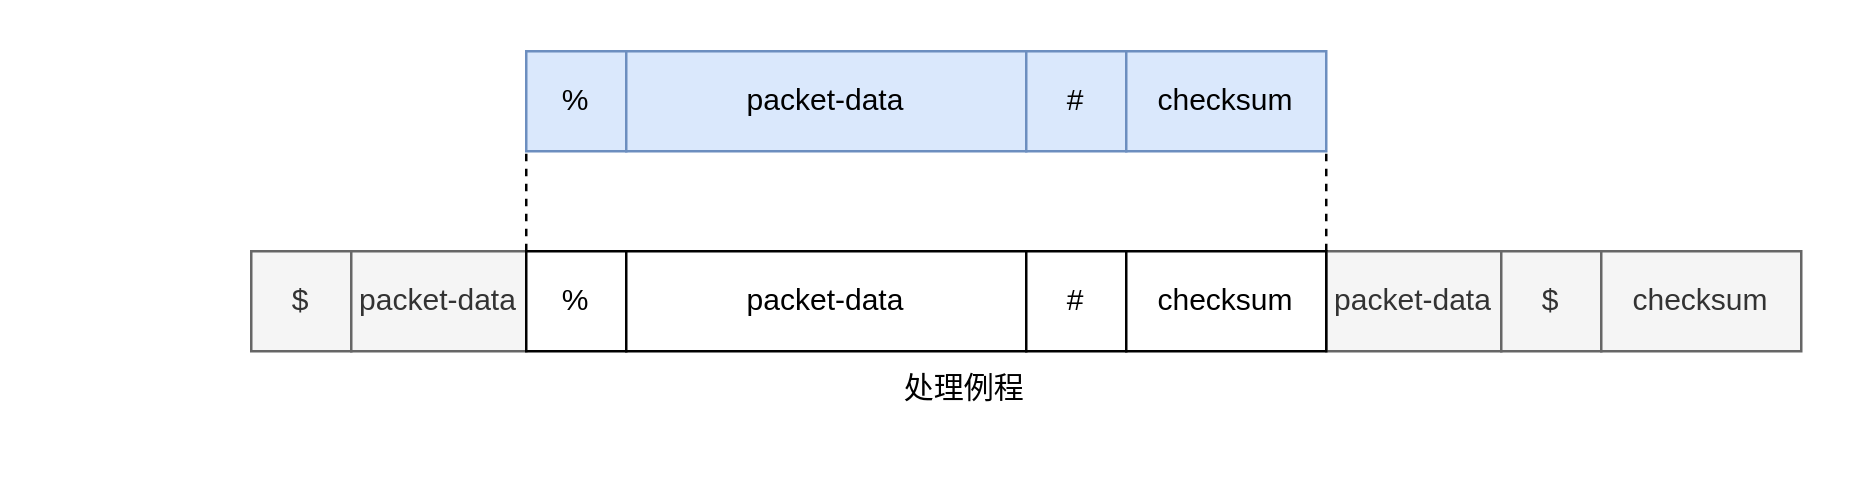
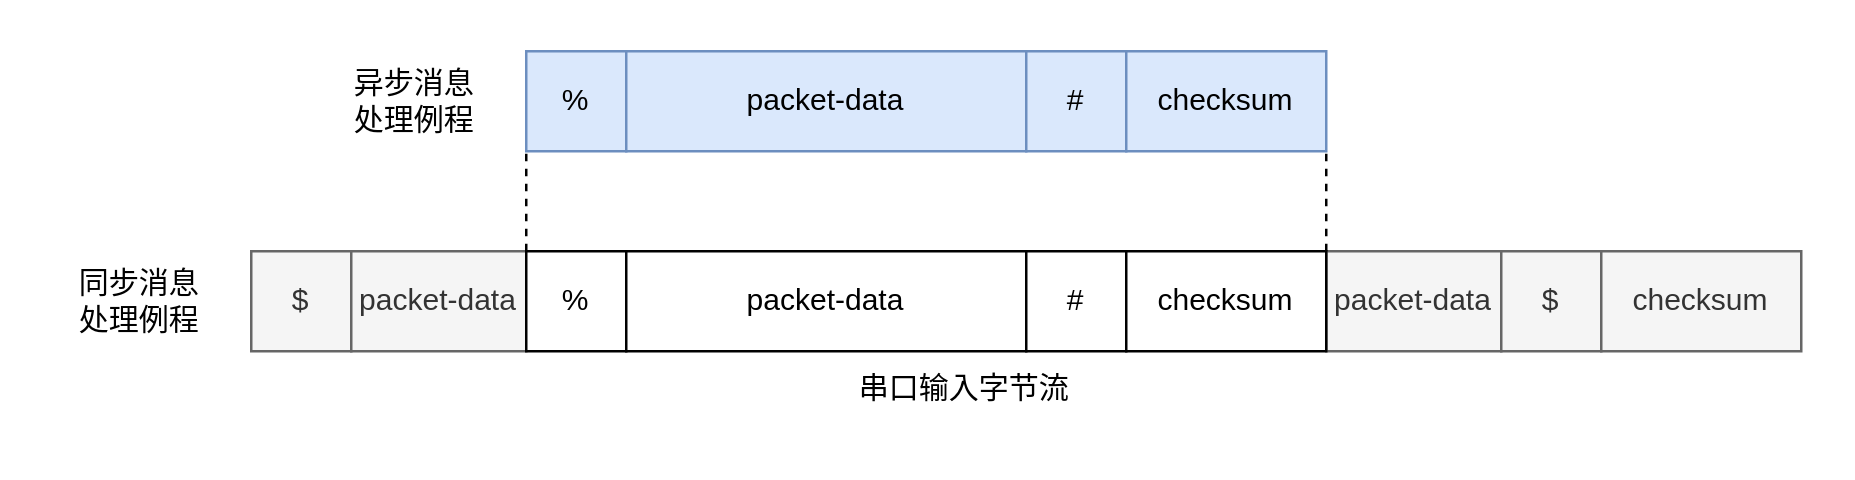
none -> (414, 101)
none -> (139, 301)
(965, 389) -> (965, 389)
